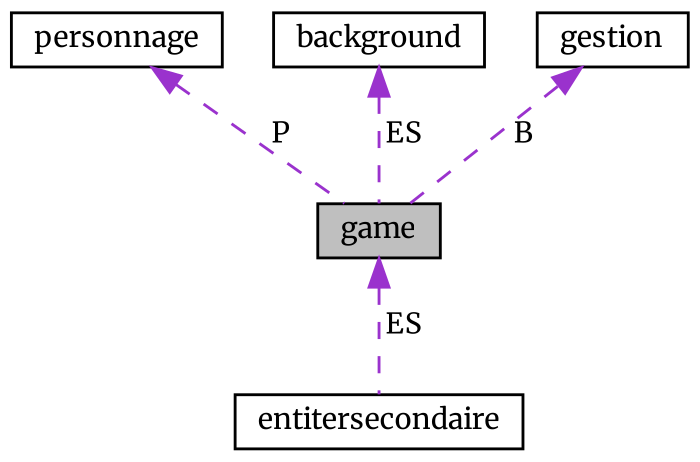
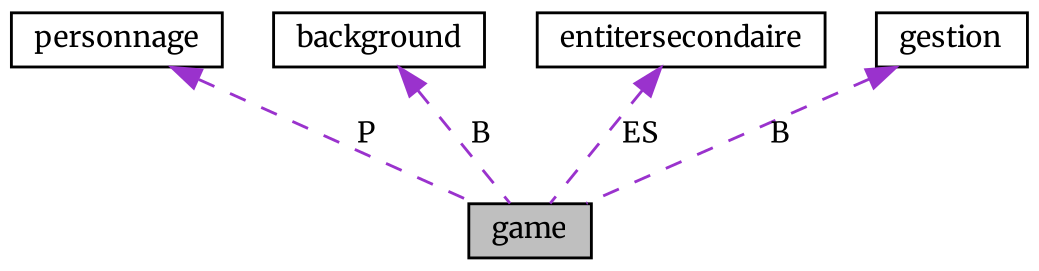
(402, 135) -> (479, 135)
(379, 341) -> (596, 147)
